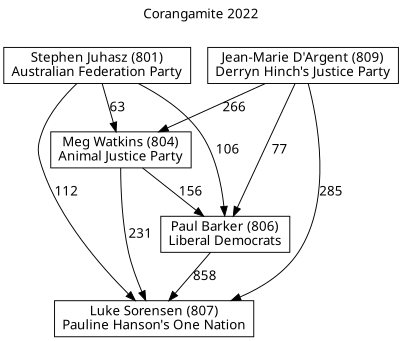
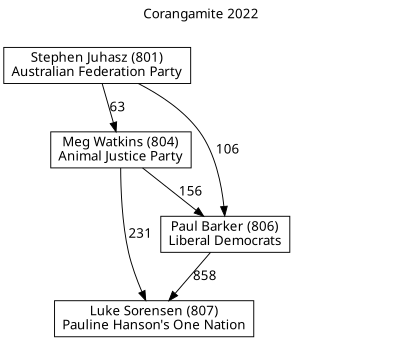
(303, 65) -> none
(53, 194) -> none
